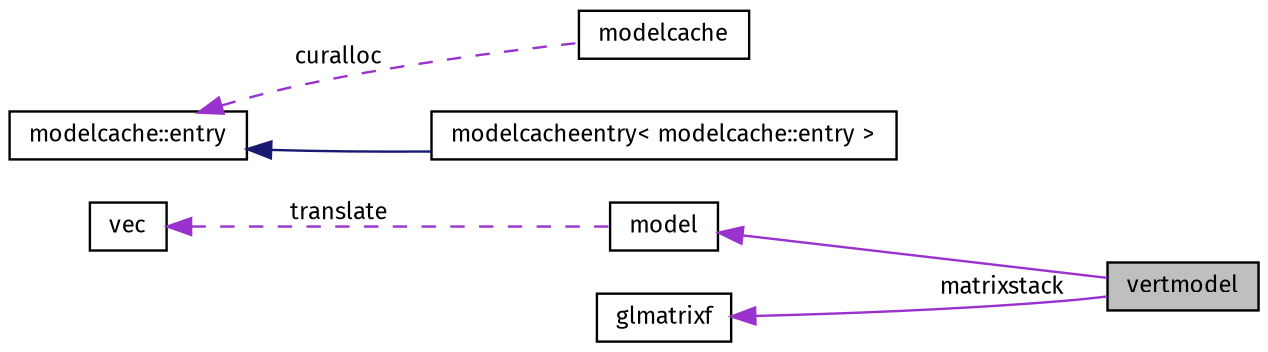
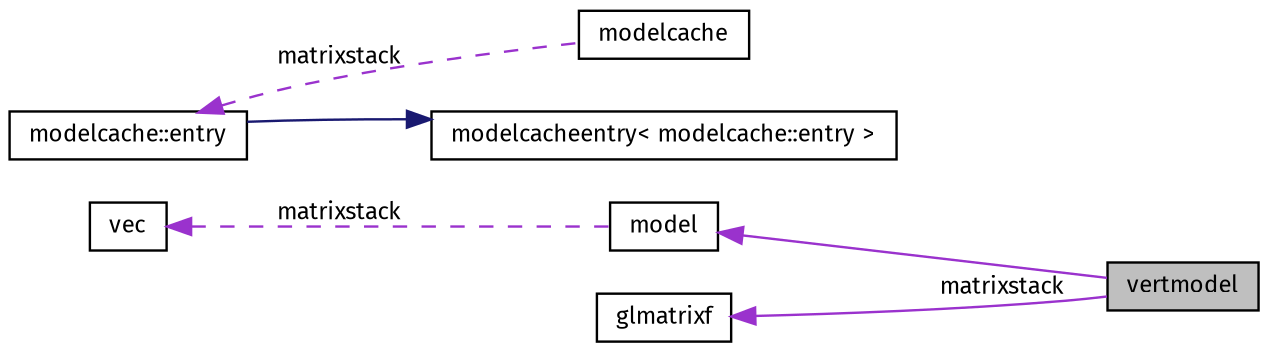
(339, 58) -> (339, 58)
(351, 151) -> (327, 120)
(339, 213) -> (339, 213)
